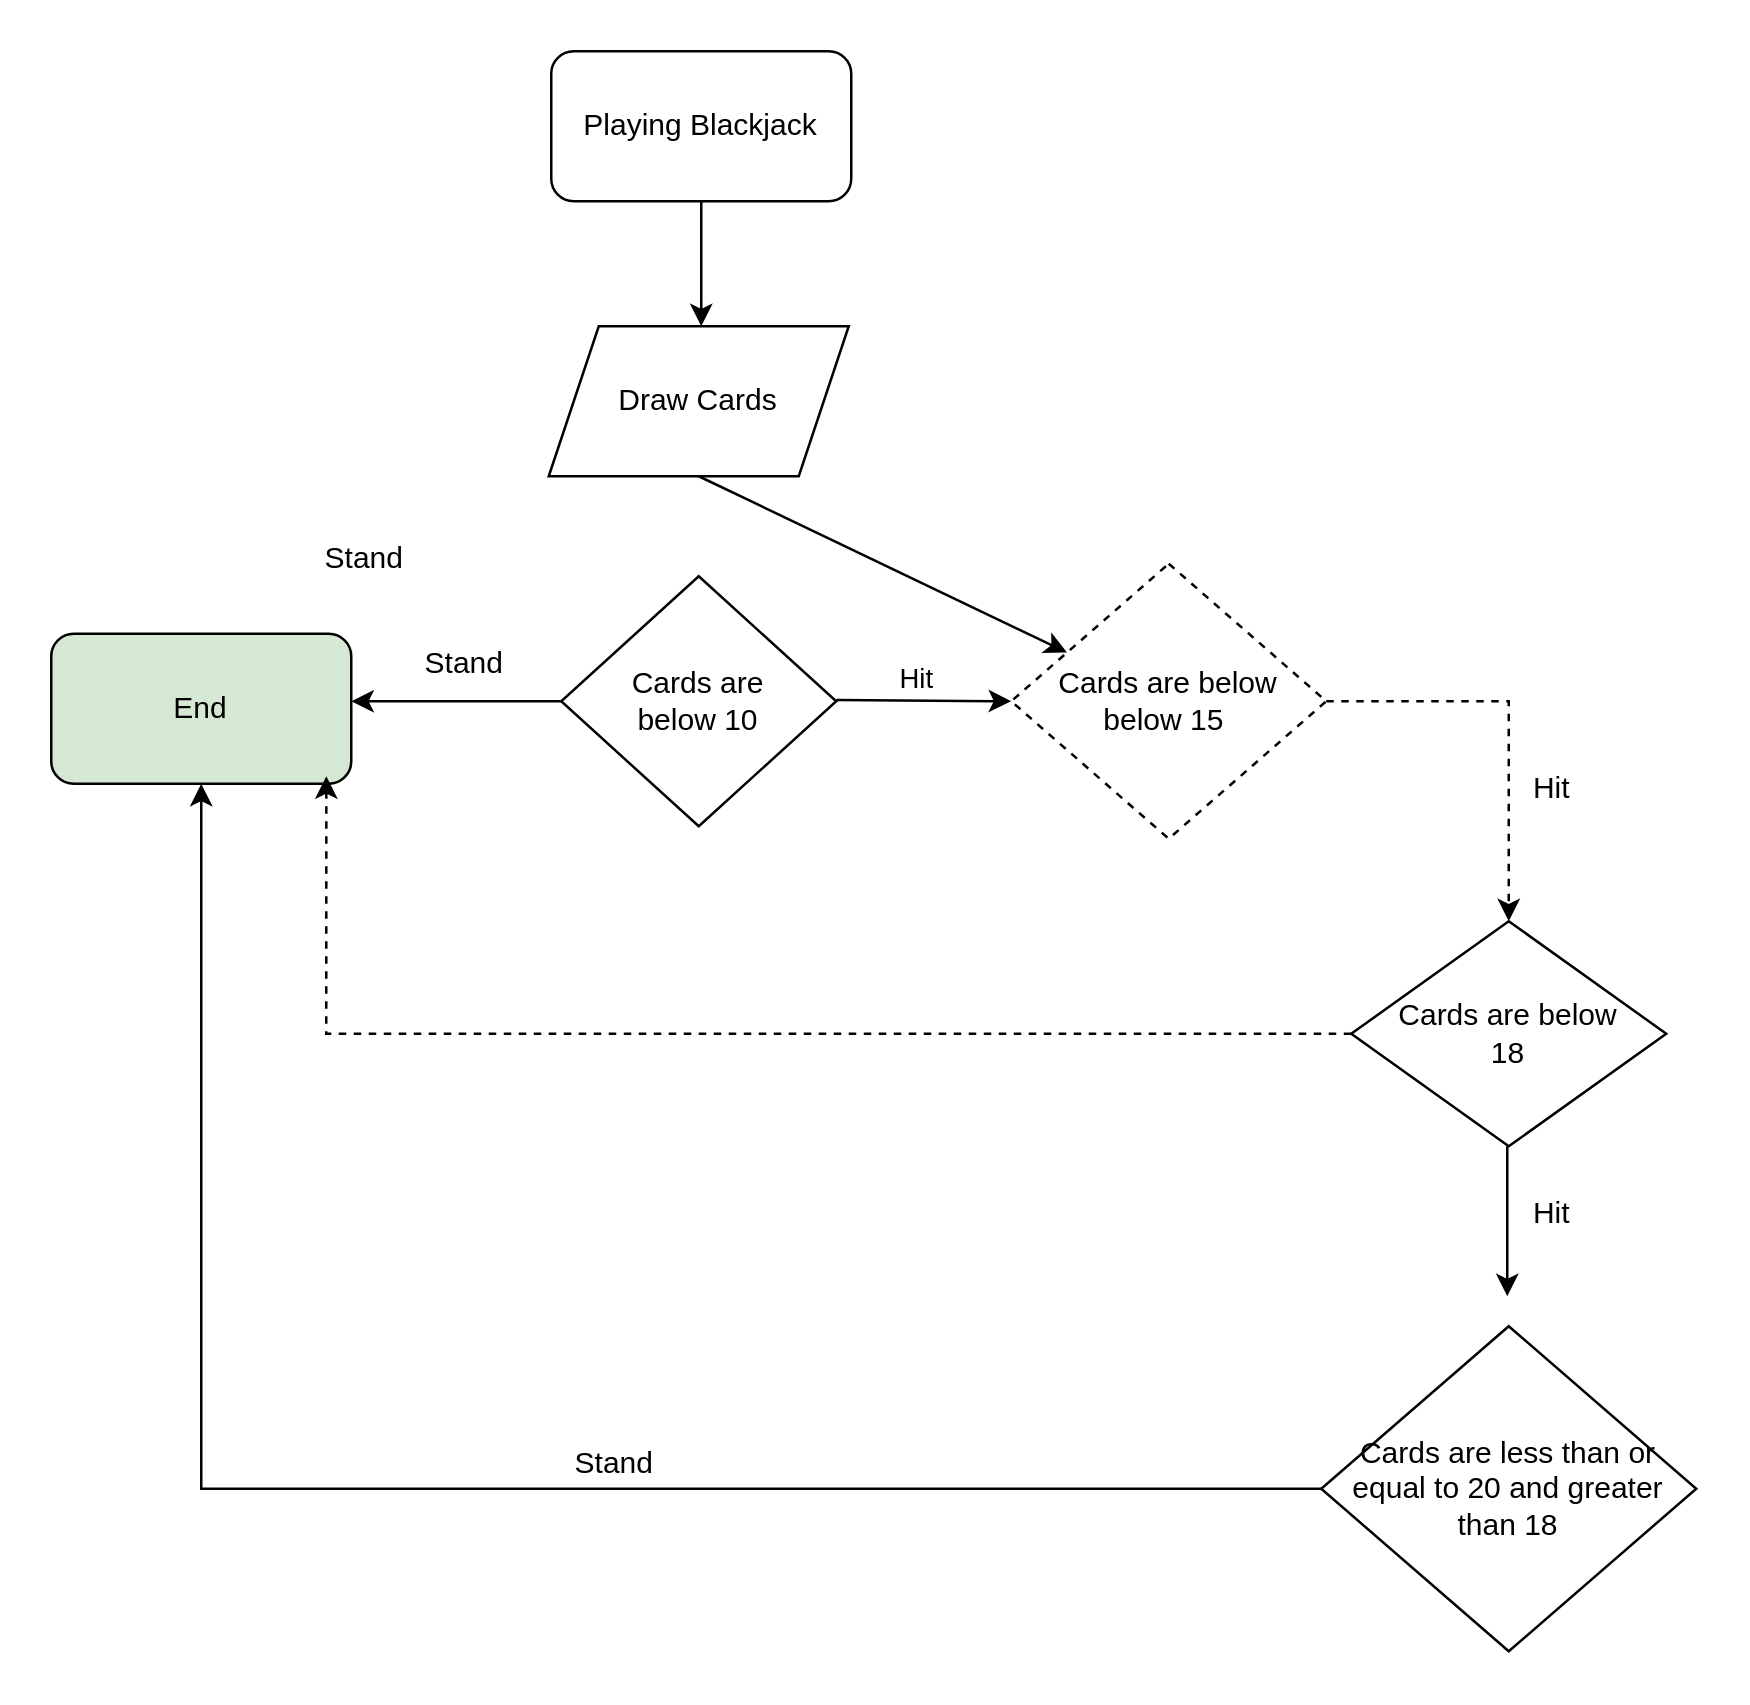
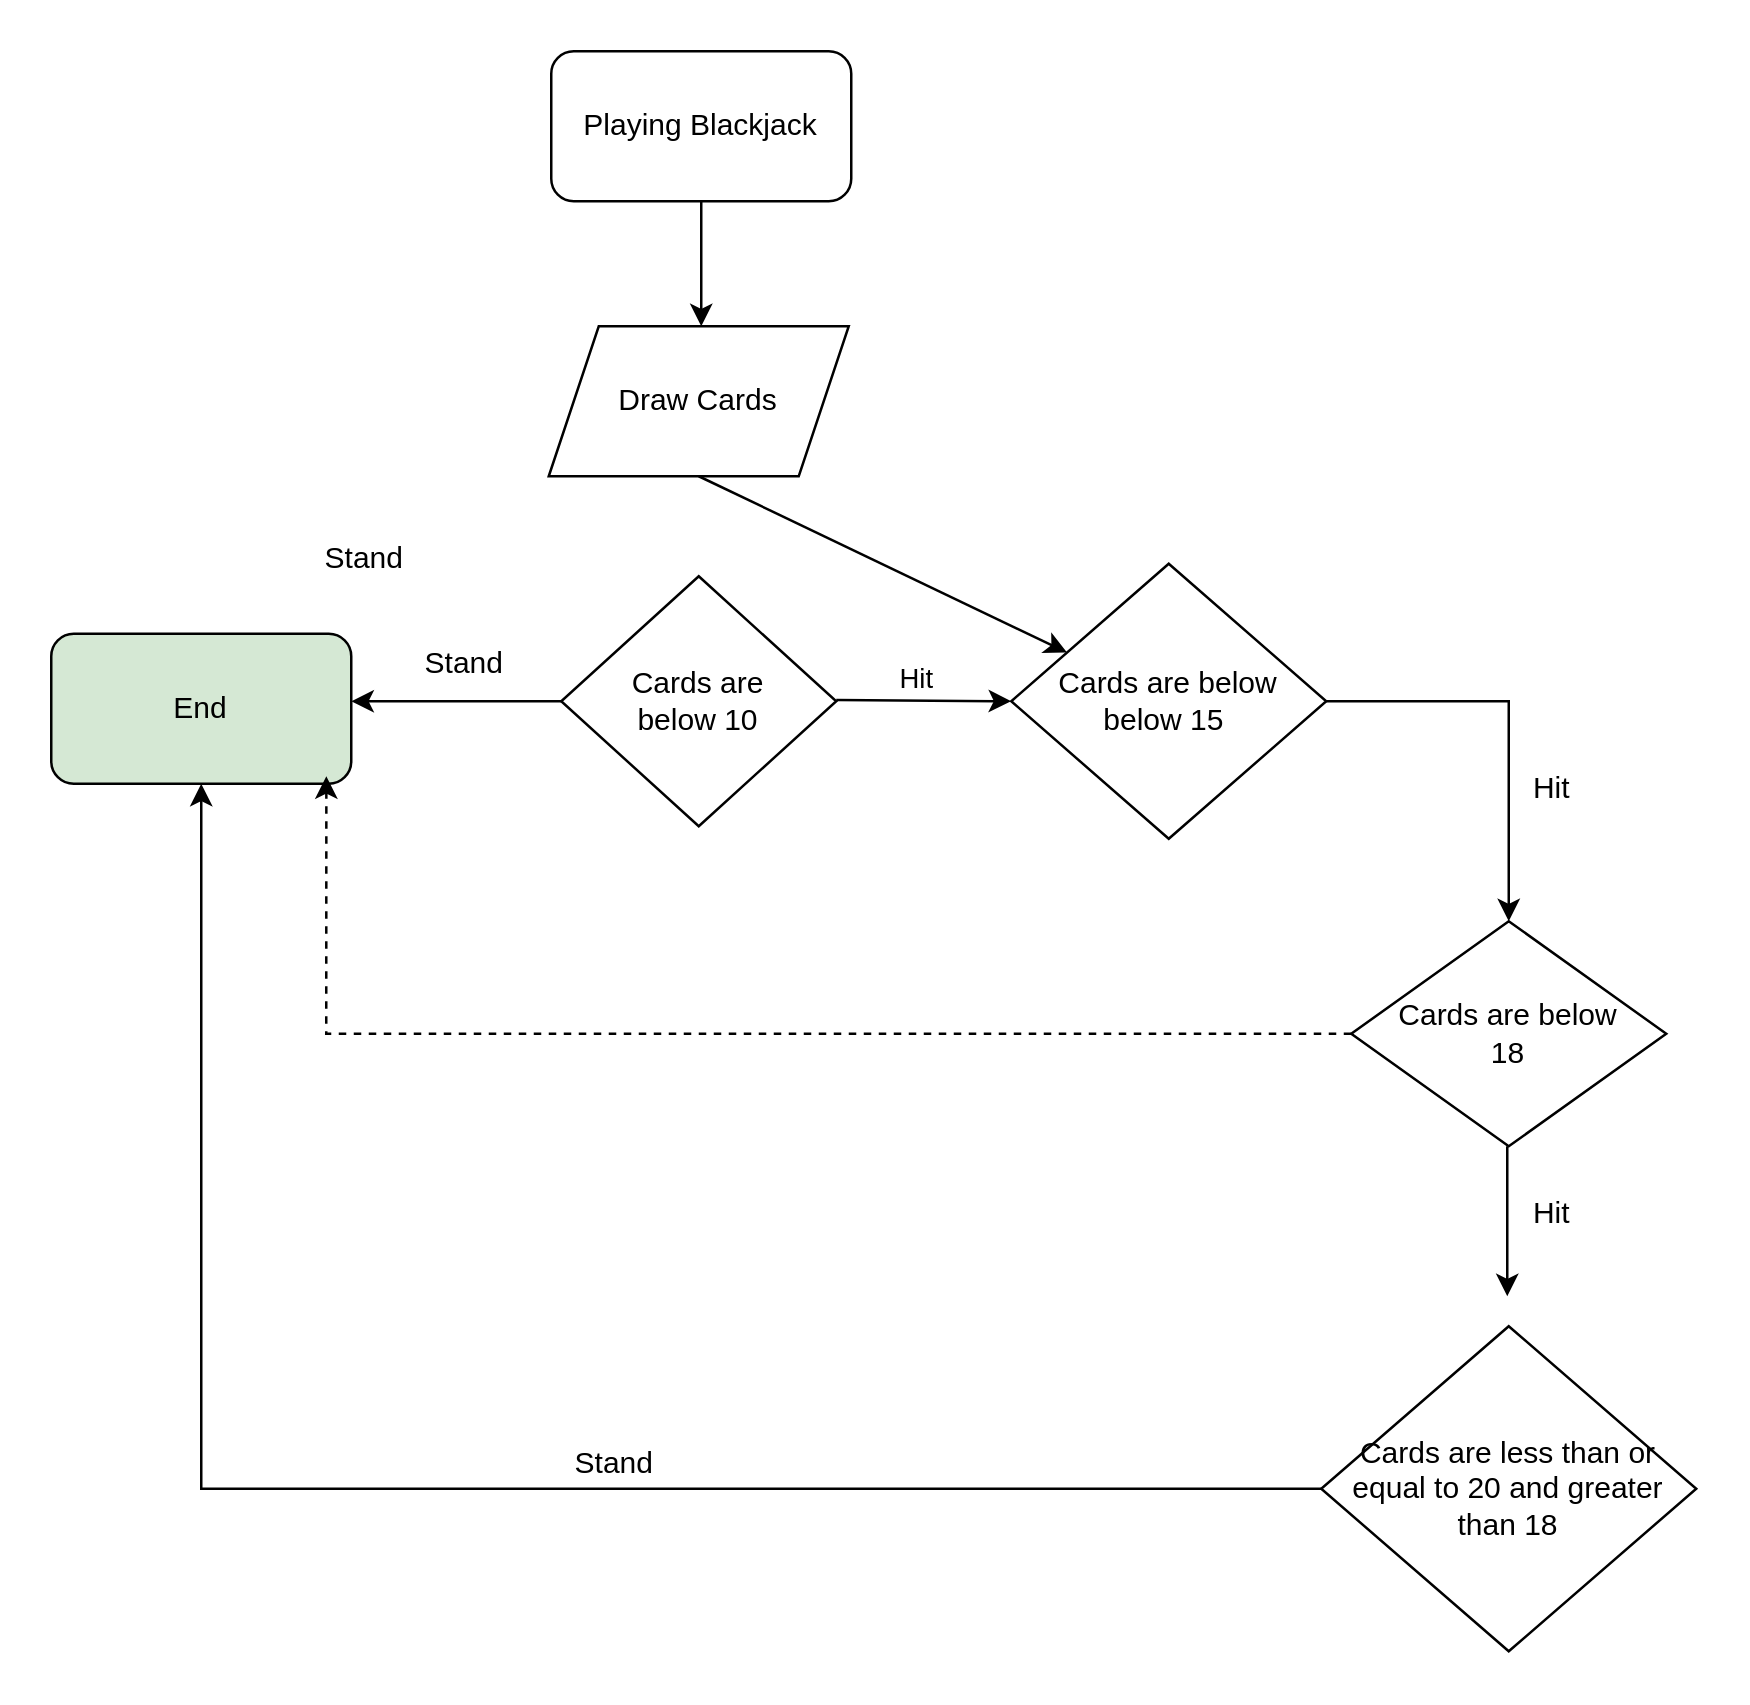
(1169, 701) -> (1169, 701)
(1509, 712) -> (1509, 712)
